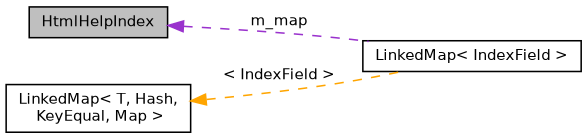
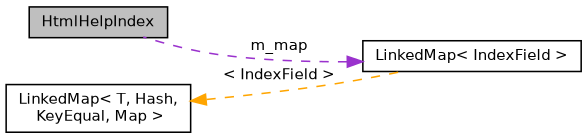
(276, 32) -> (244, 58)
